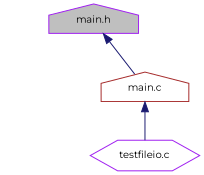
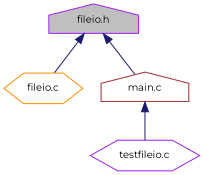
(94, 20) -> (94, 20)
none -> (43, 88)
